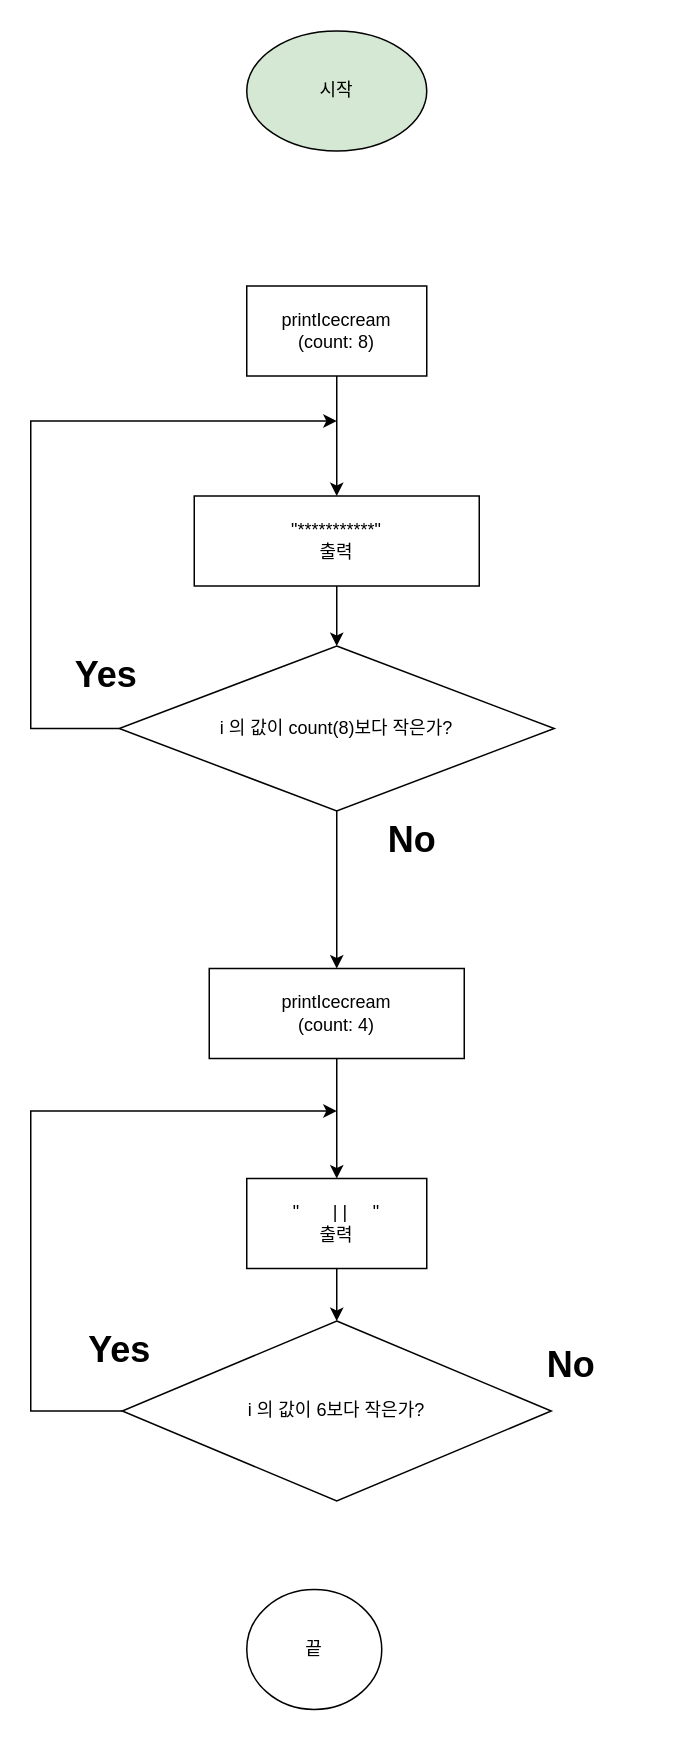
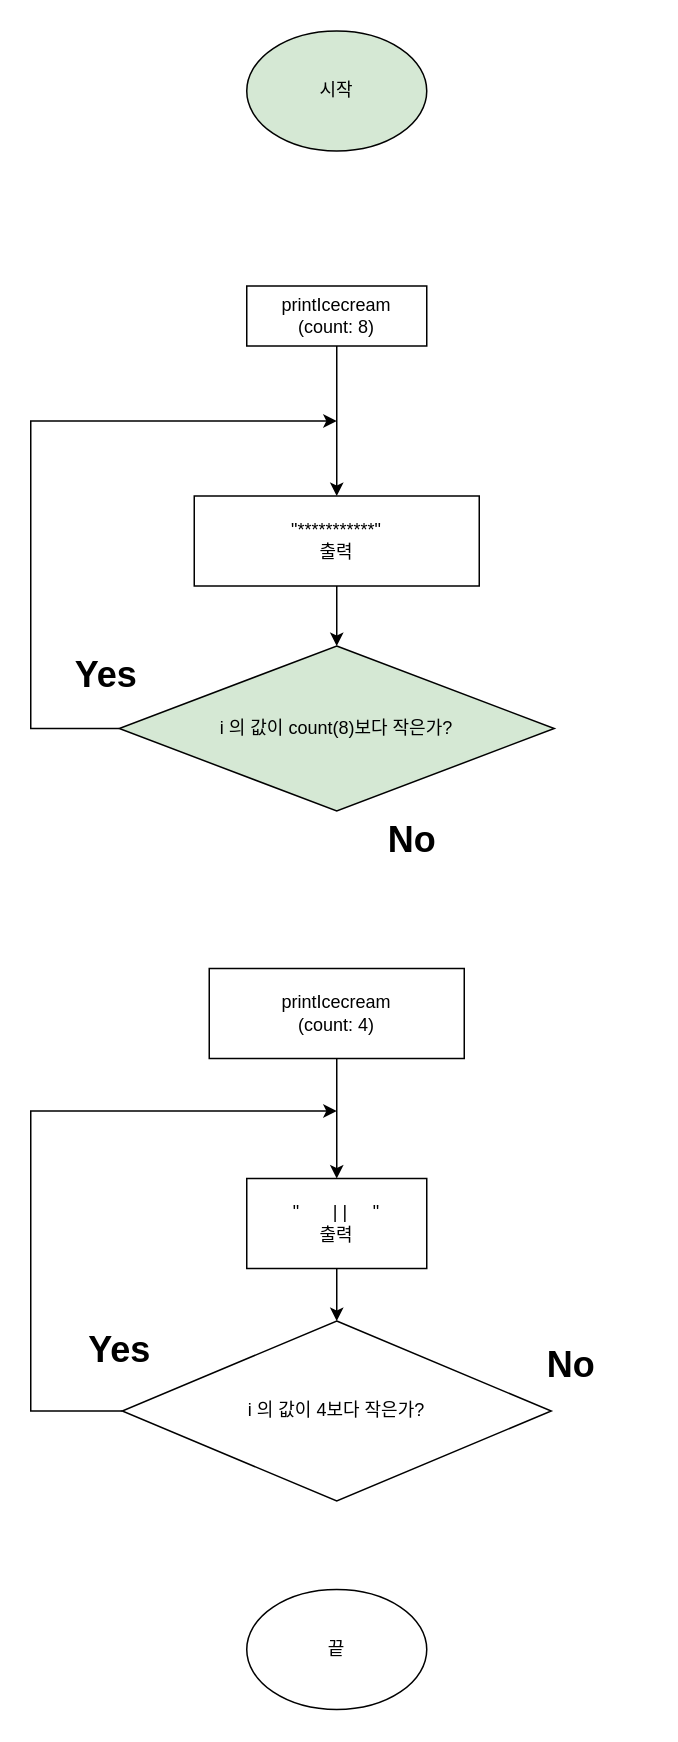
(337, 331) -> (337, 316)
(337, 728) -> (337, 728)
(337, 884) -> none
(337, 1411) -> (337, 1411)
(314, 1649) -> (337, 1649)
